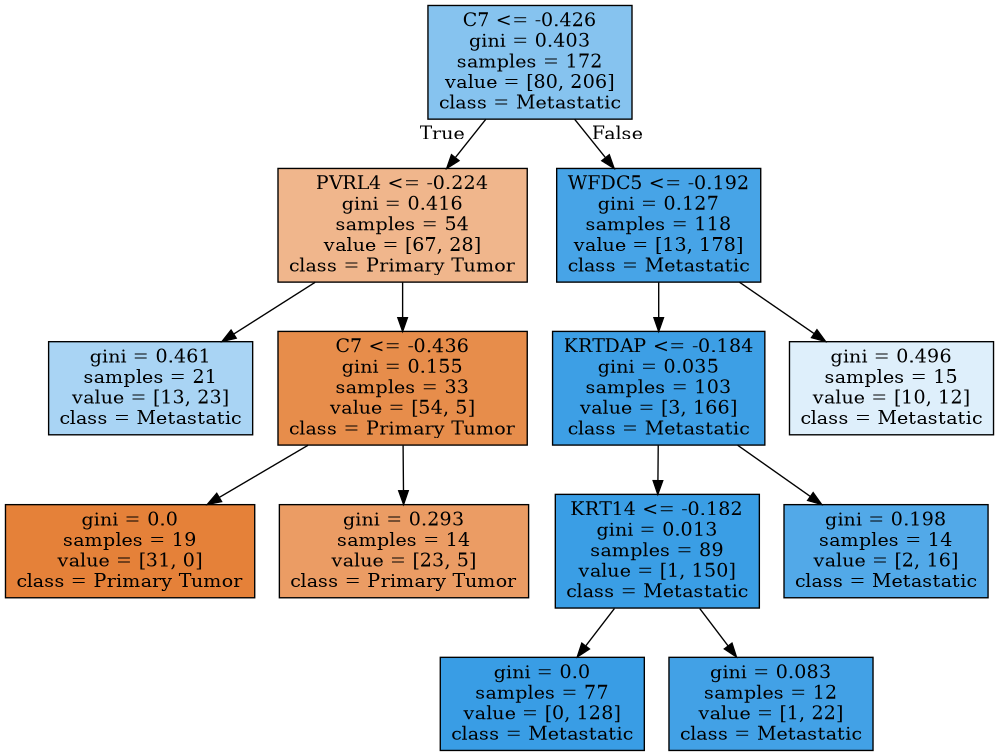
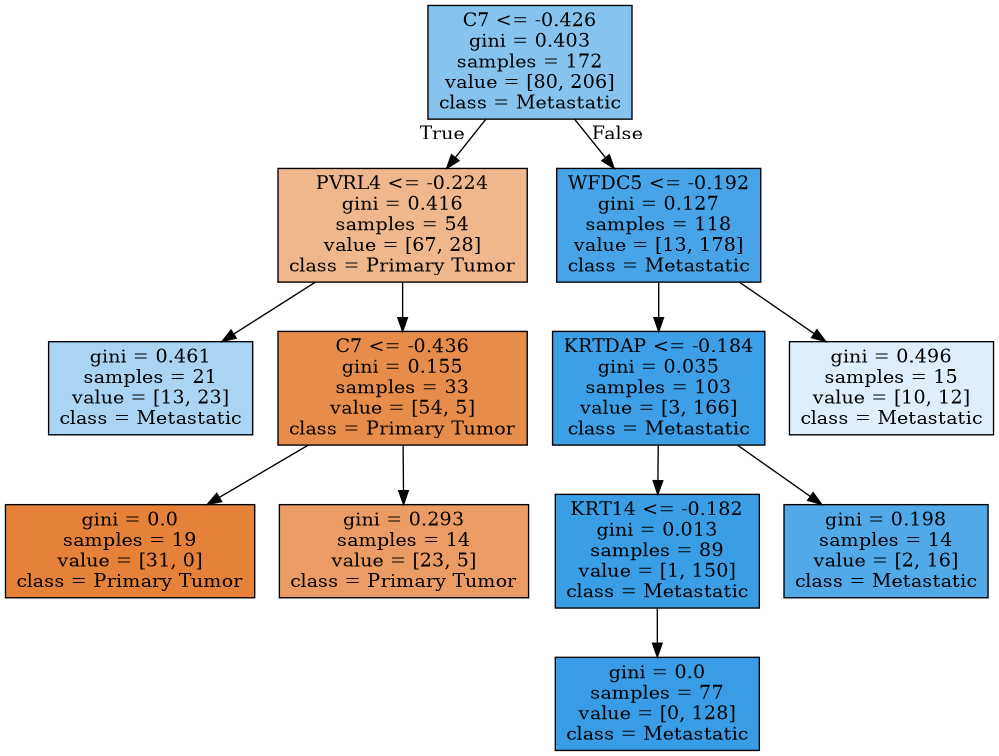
(771, 704) -> none
